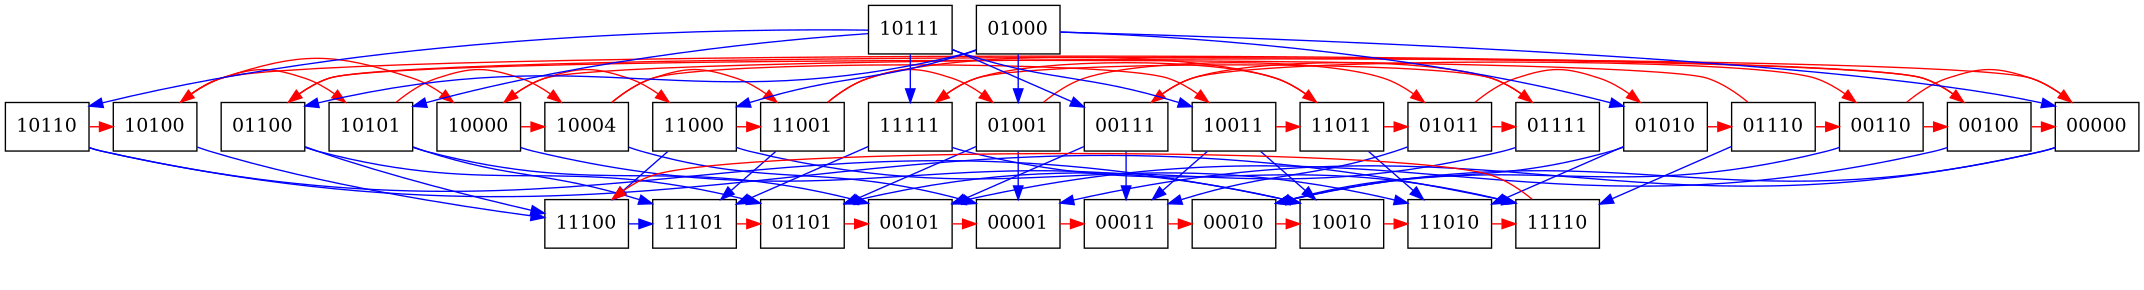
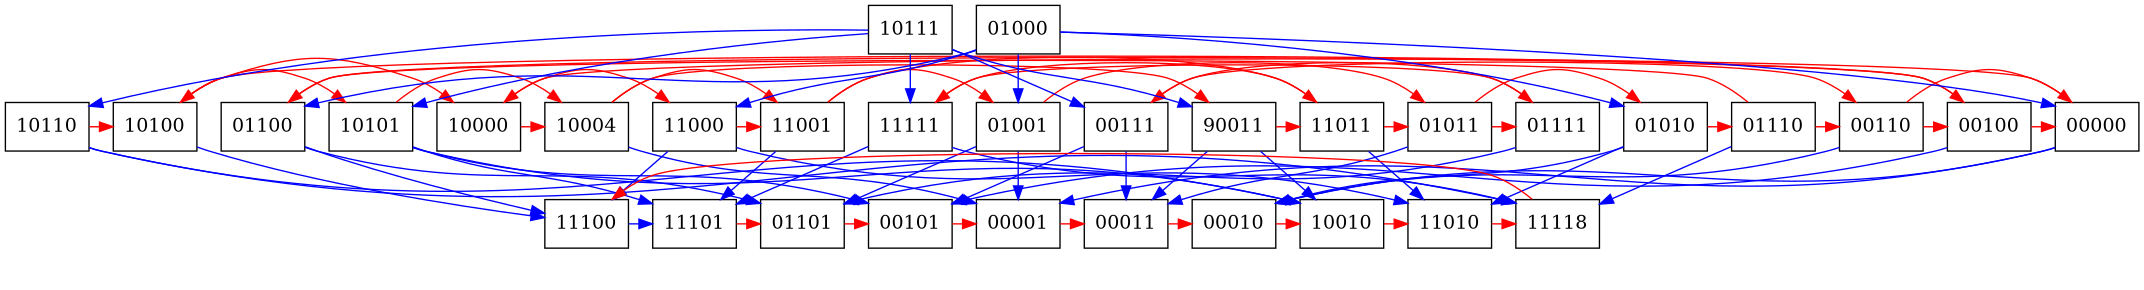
(1234, 127) -> (1234, 127)
(903, 176) -> (959, 170)
(1558, 224) -> (1558, 224)
